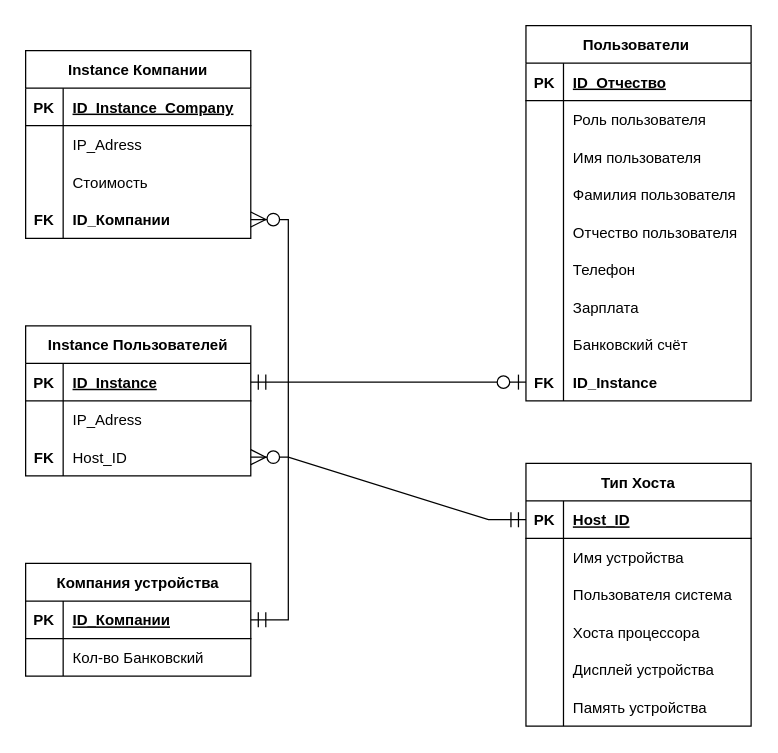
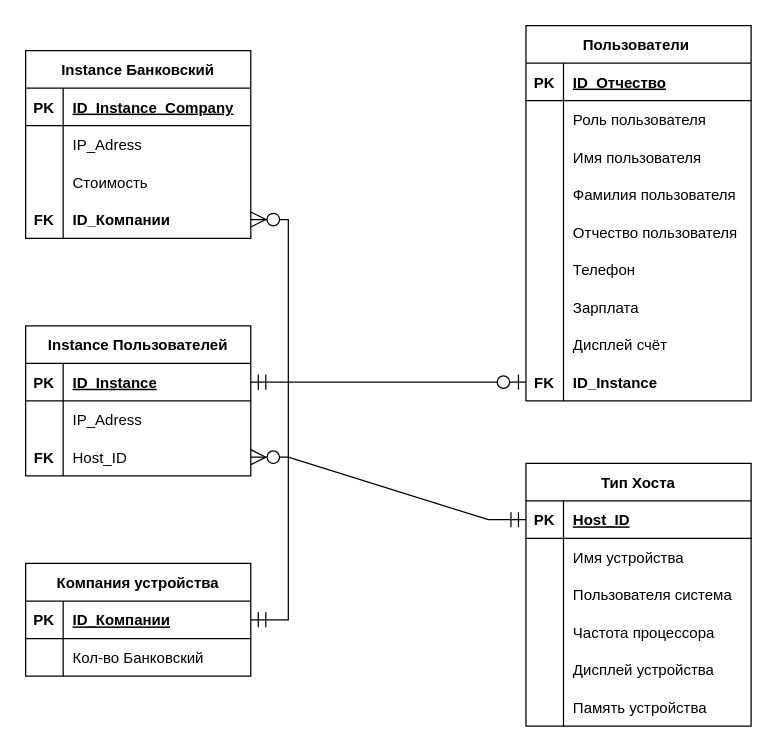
(138, 70) -> (138, 70)
(634, 345) -> (621, 345)
(638, 633) -> (646, 633)
